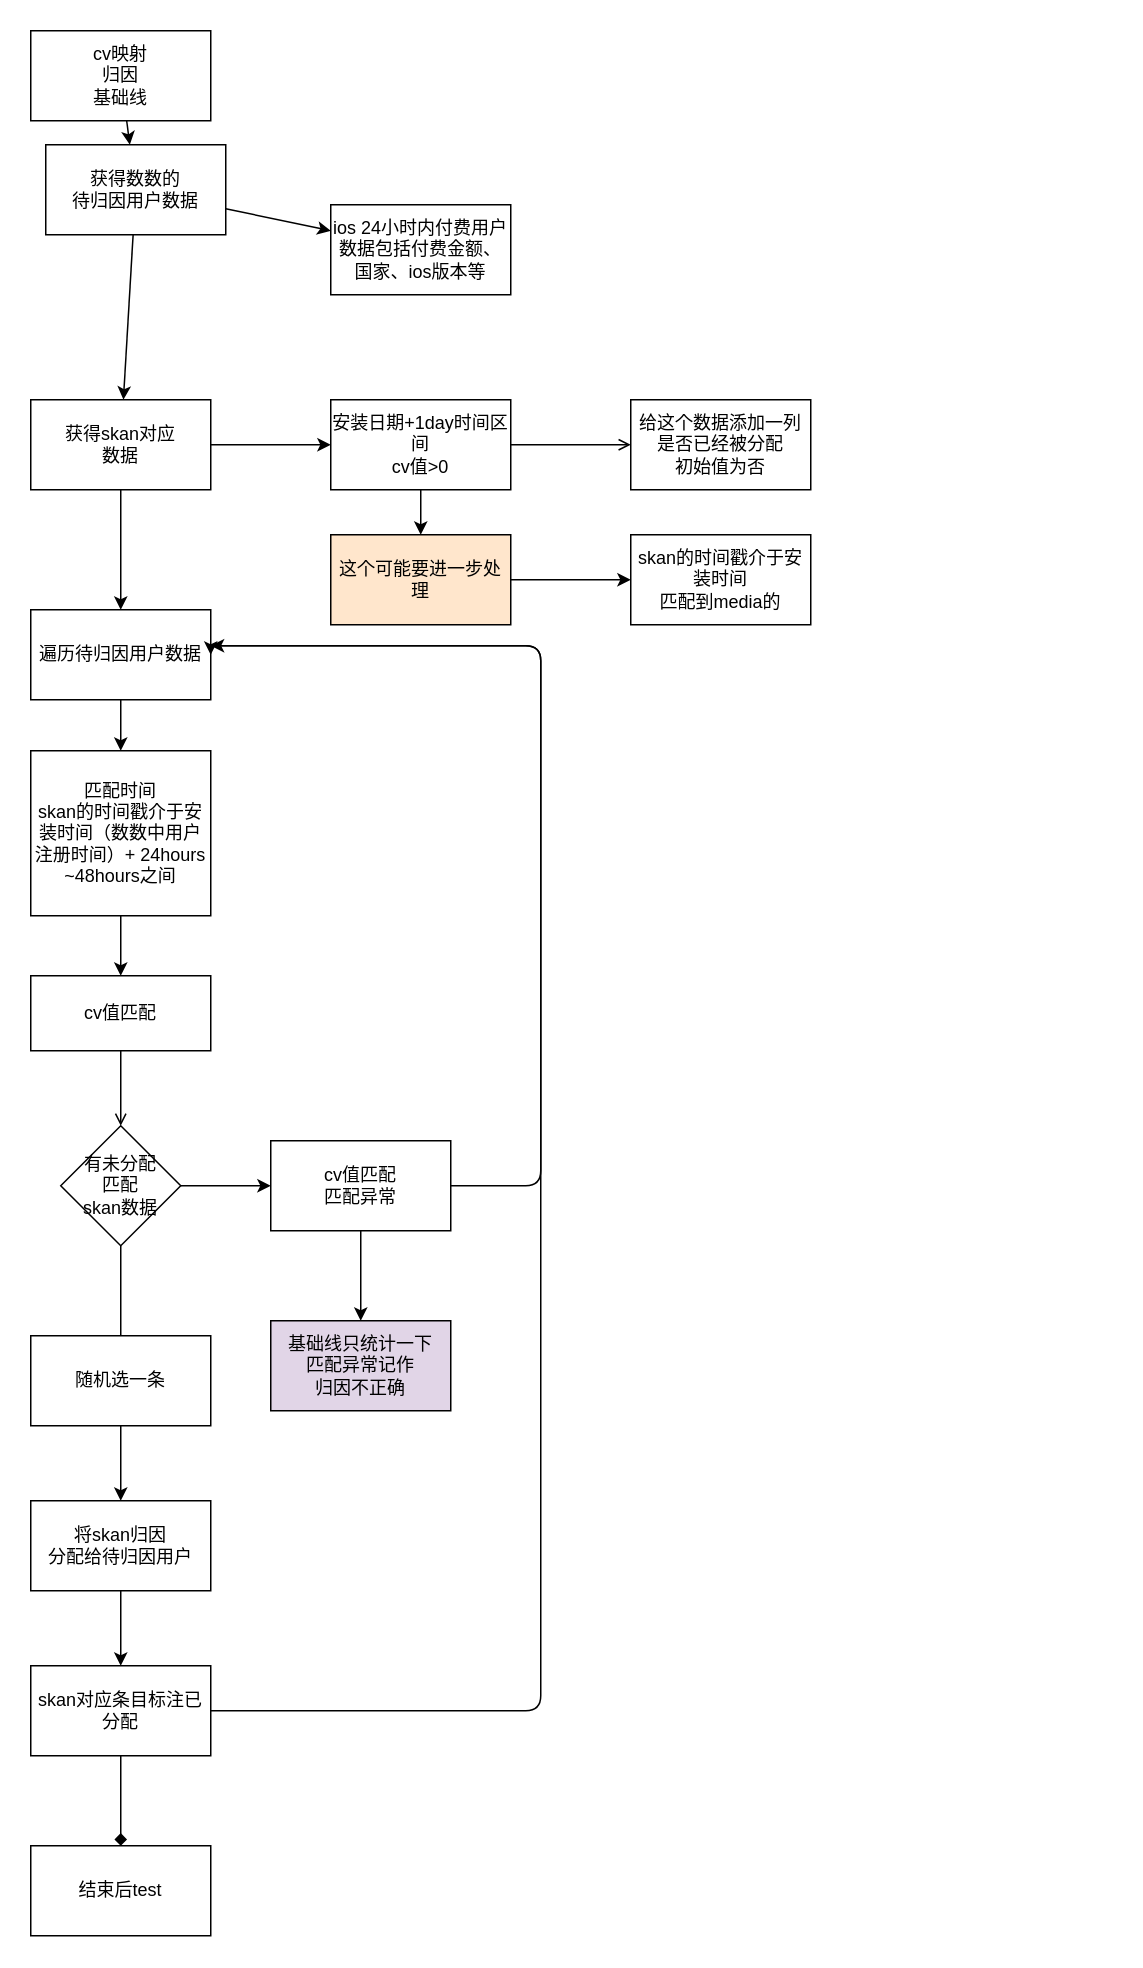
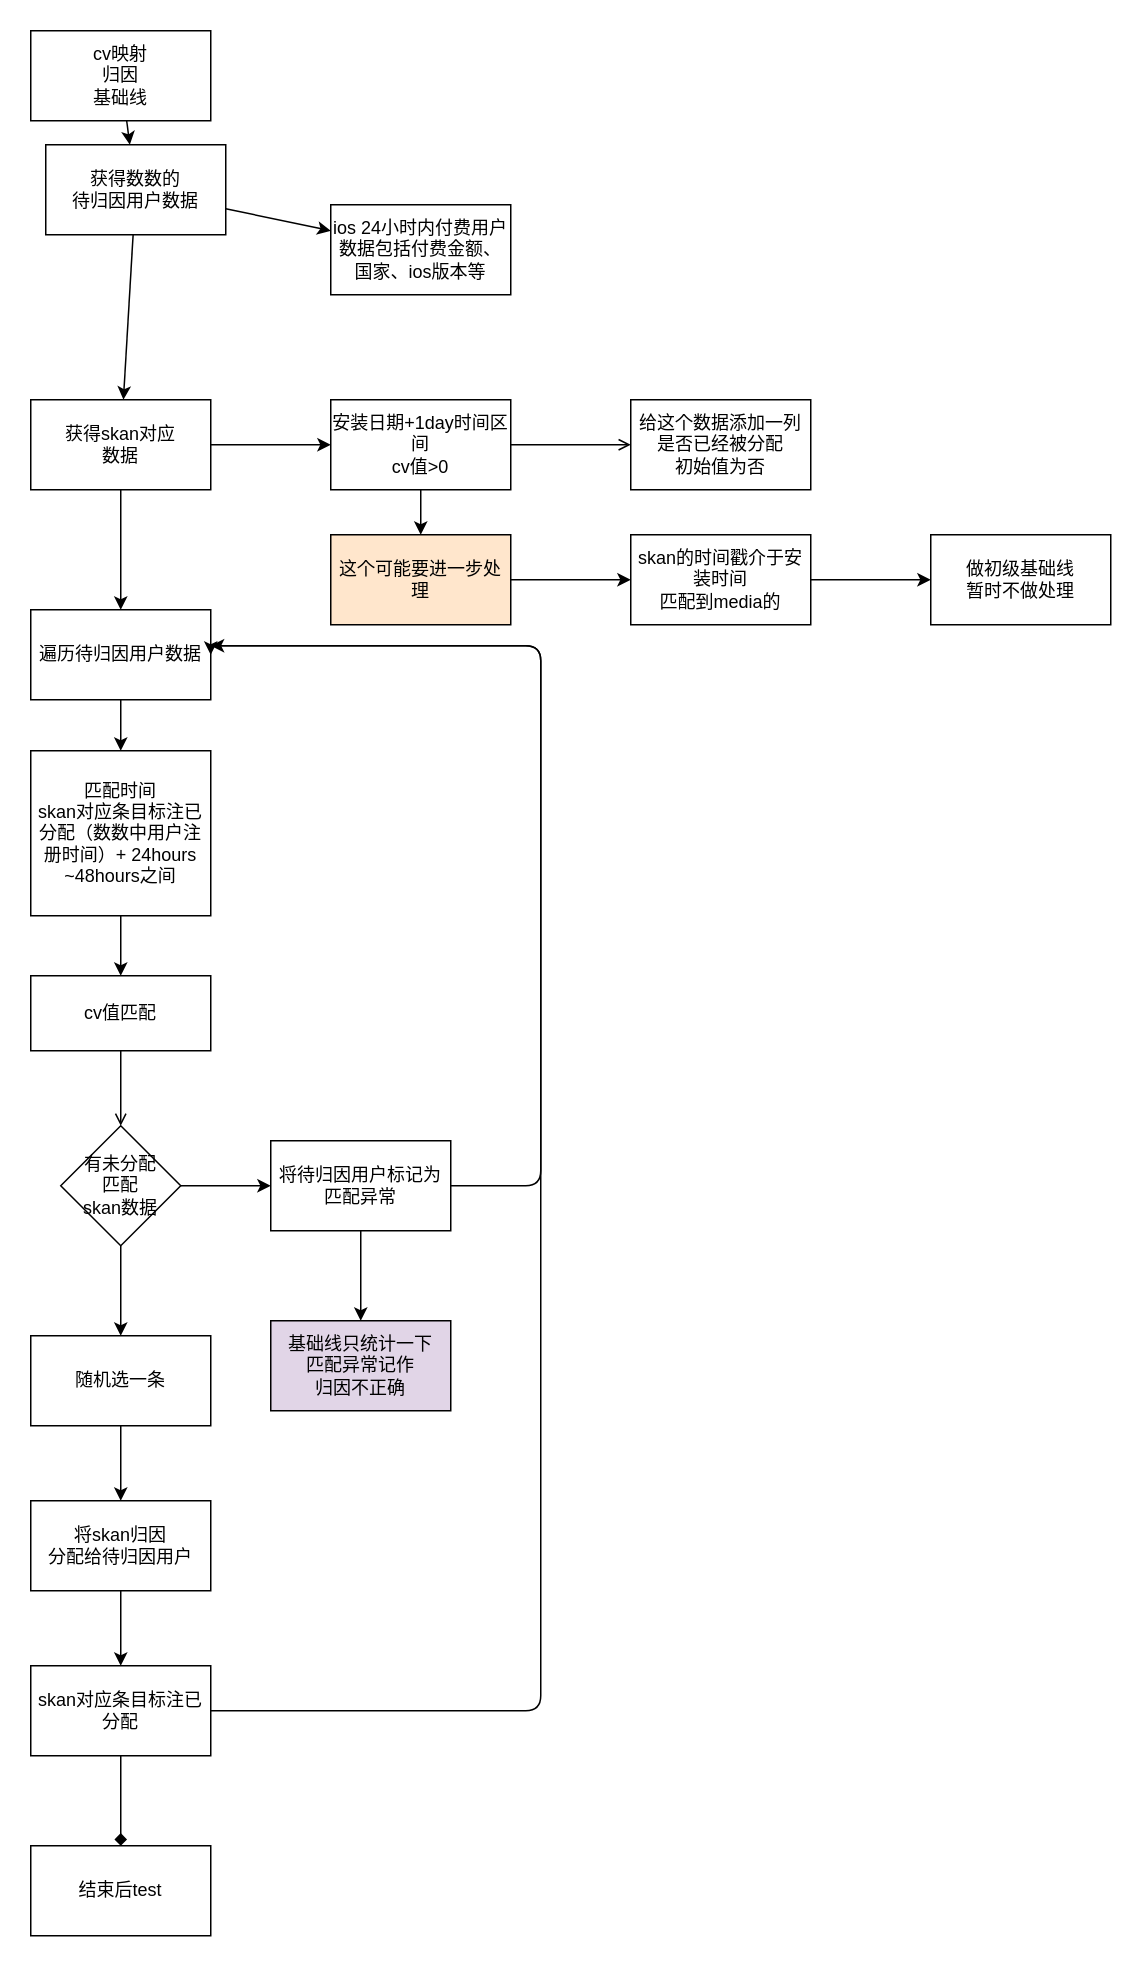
none -> (866, 580)
none -> (1021, 580)
(121, 833) -> (121, 833)
(361, 1186) -> (361, 1186)
(121, 1328) -> (121, 1324)
